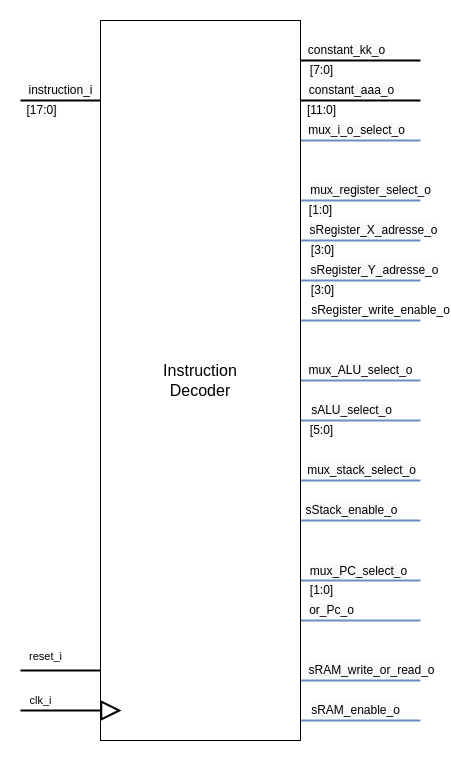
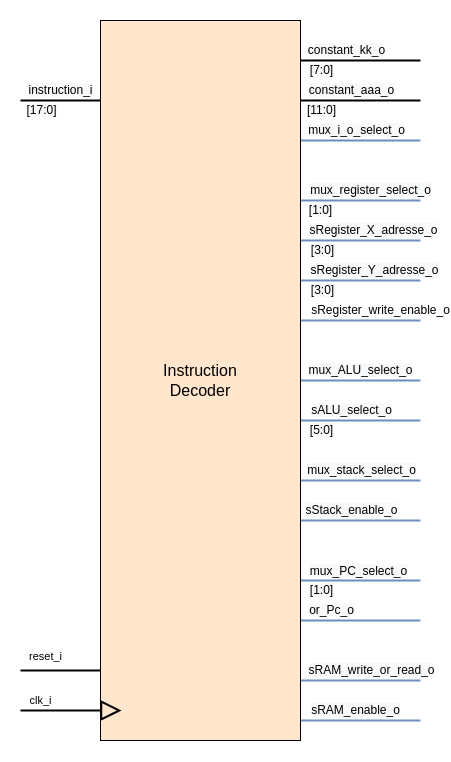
(201, 381) -> (201, 381)
